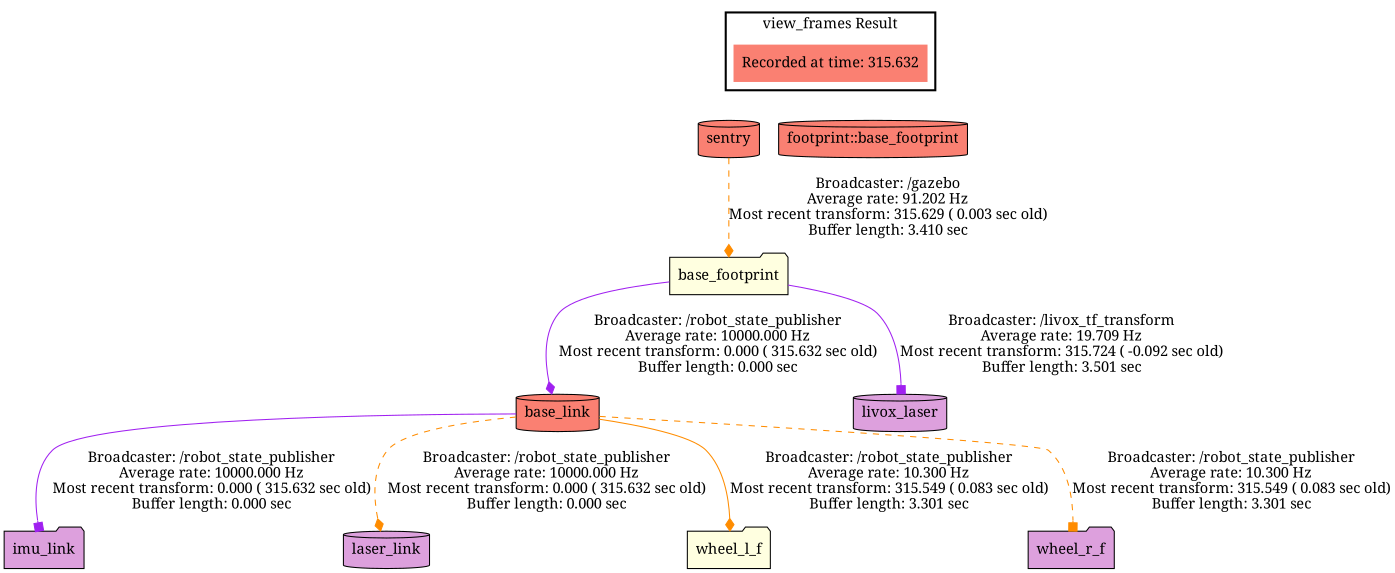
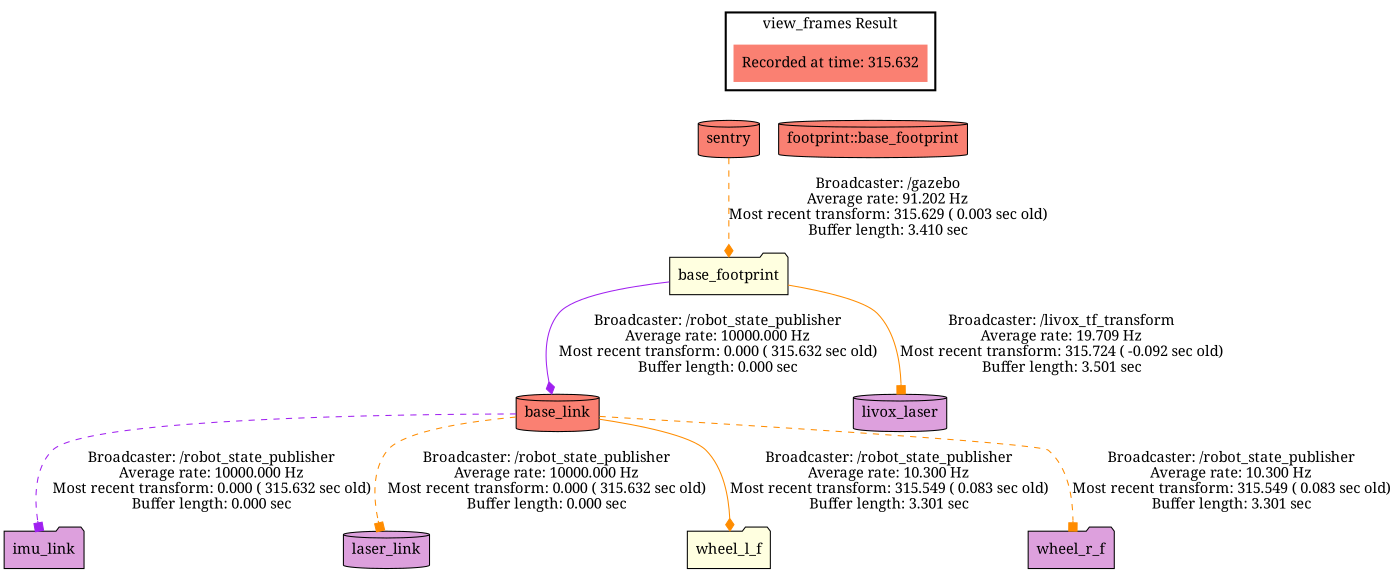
(870, 308) -> (870, 308)
(245, 421) -> (245, 421)
(414, 435) -> (414, 435)
